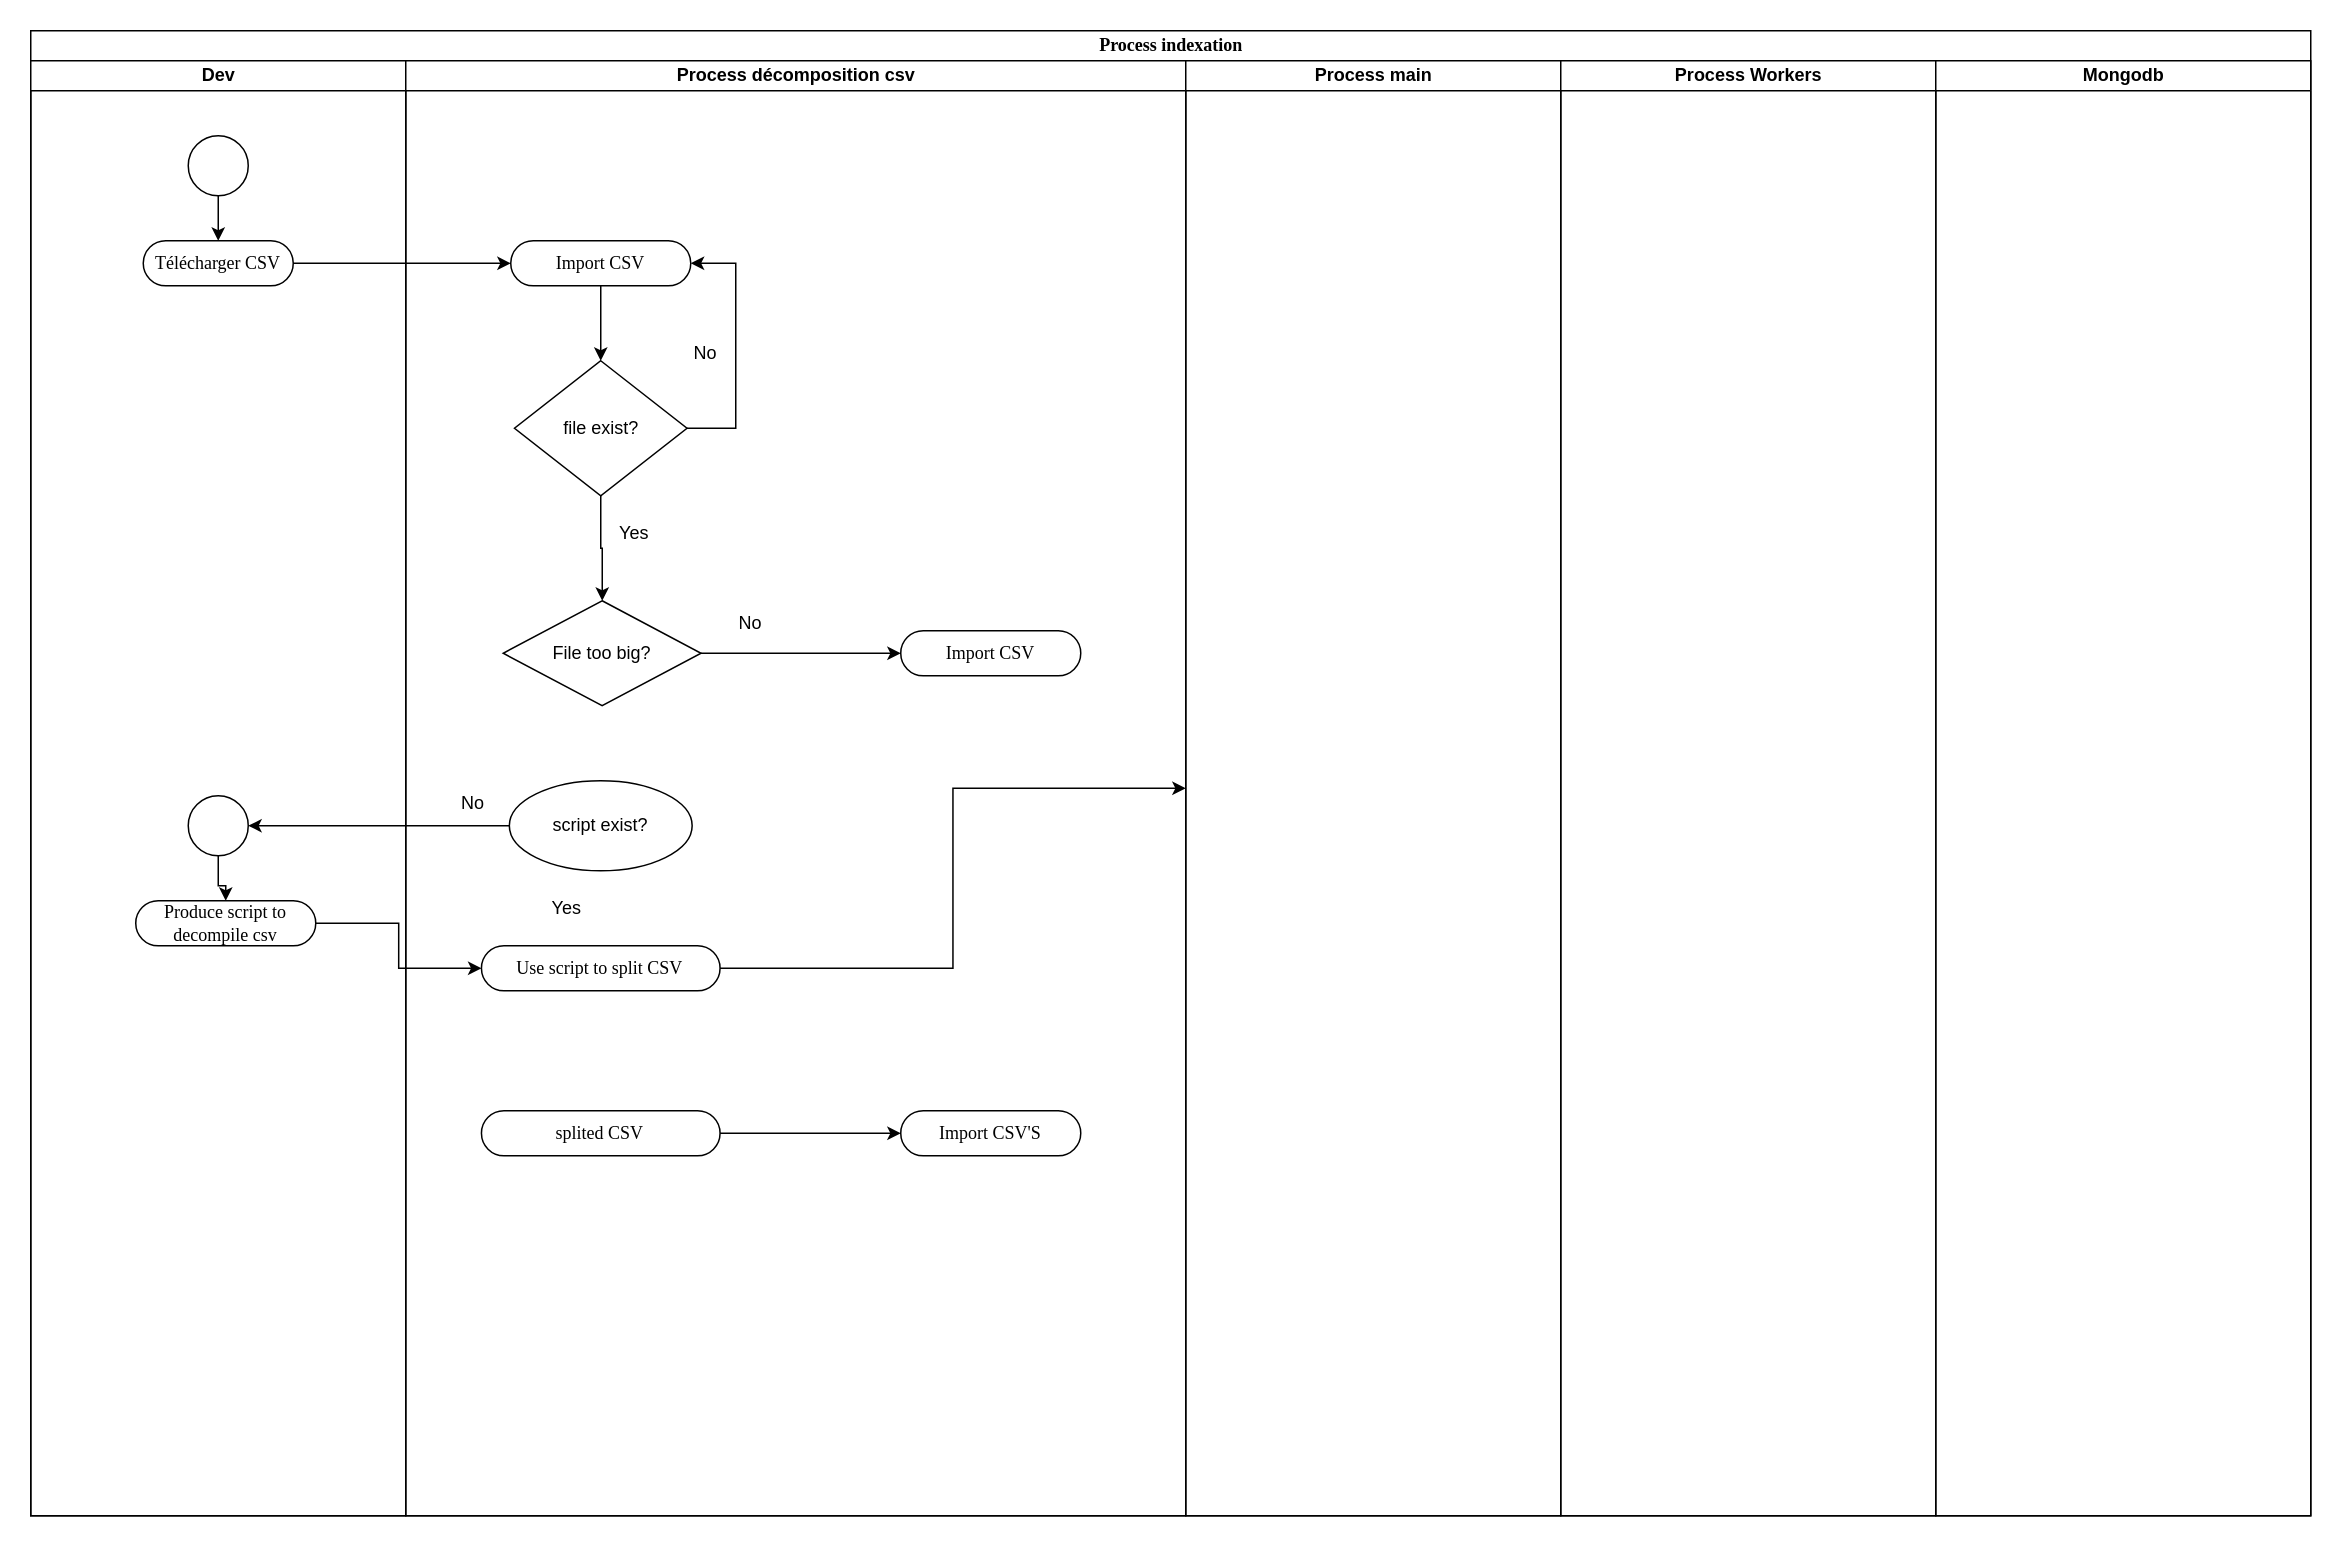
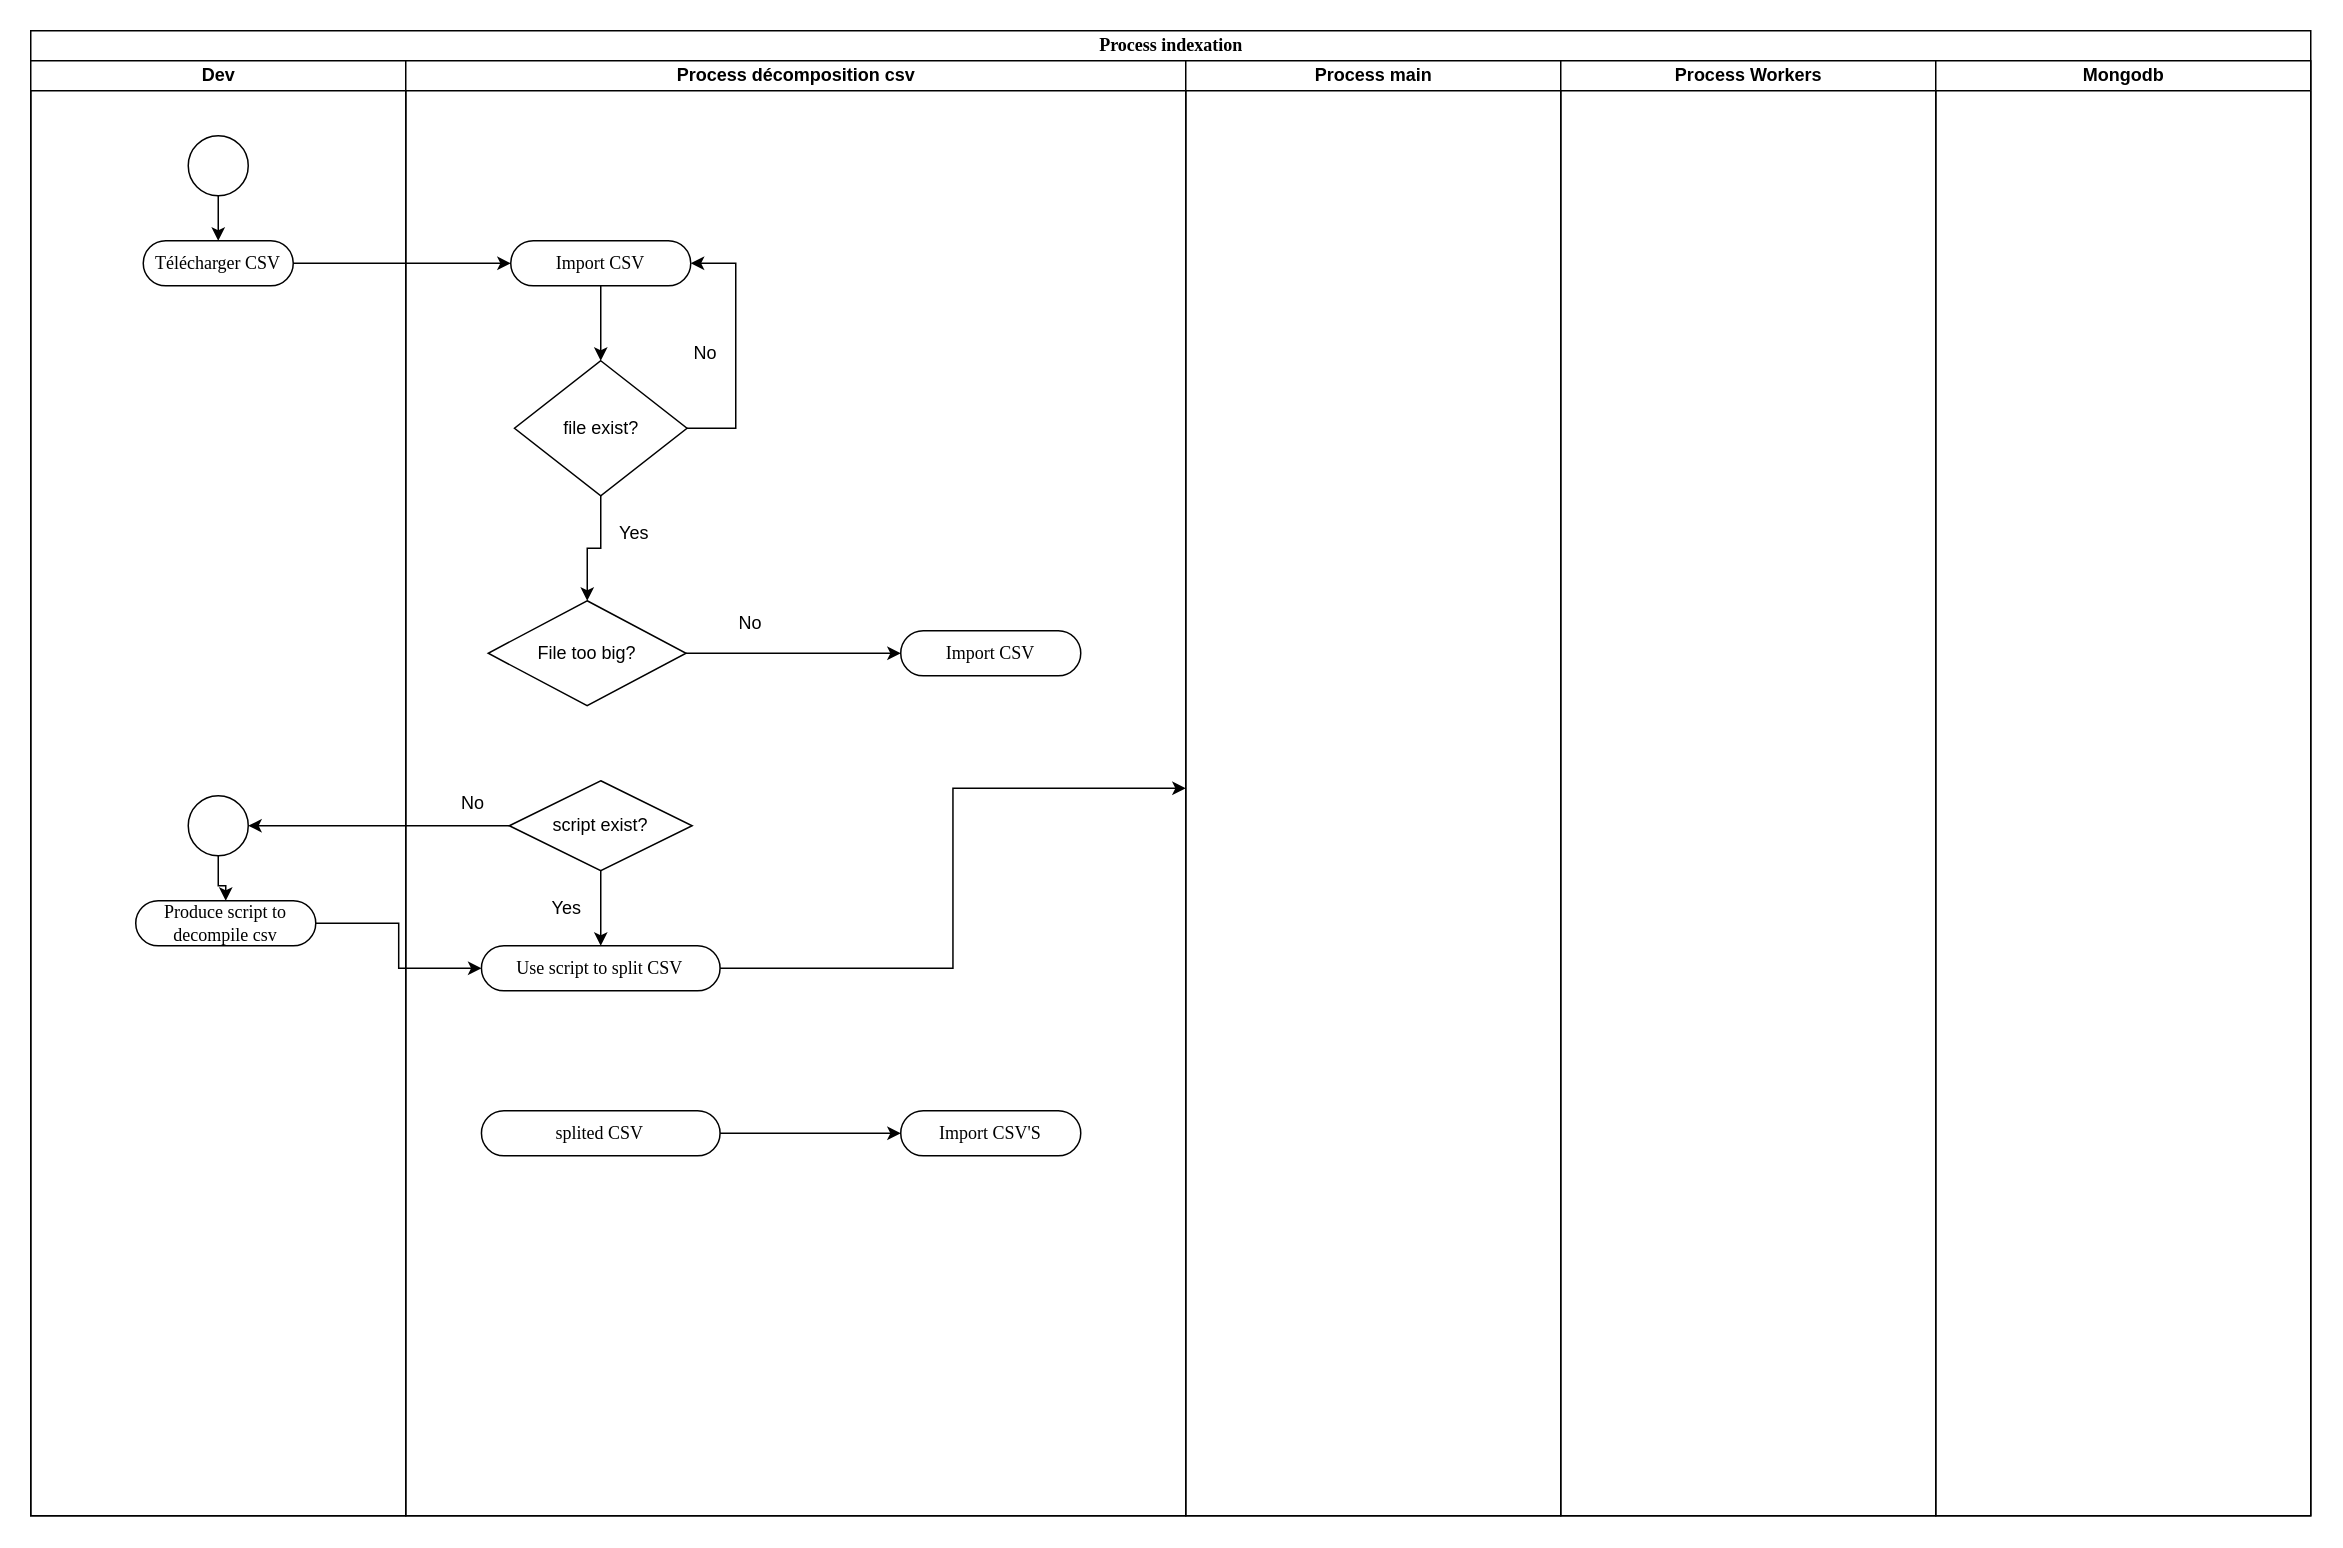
(602, 653) -> (587, 653)
(601, 826) -> (601, 826)
none -> (601, 903)
